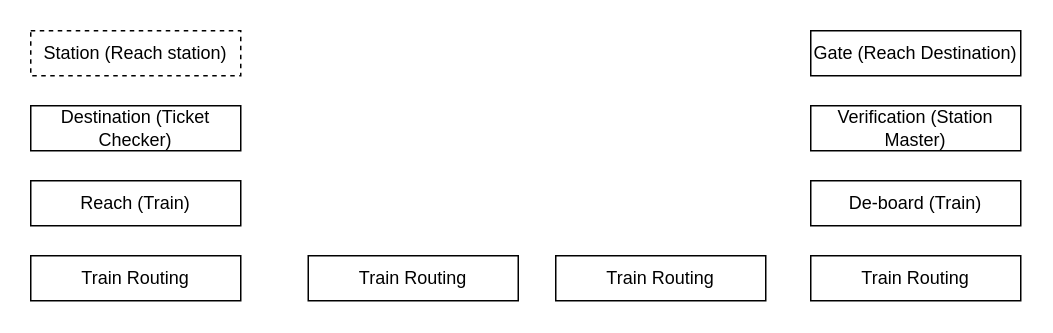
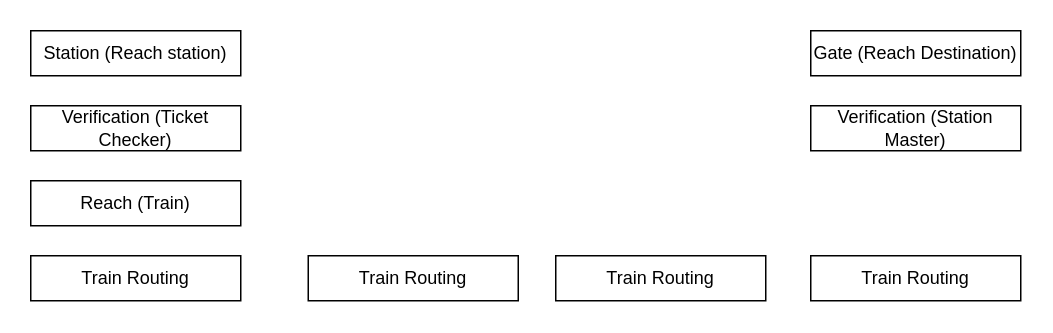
(136, 53) -> (136, 53)
(136, 128) -> (136, 128)
(916, 203) -> none
